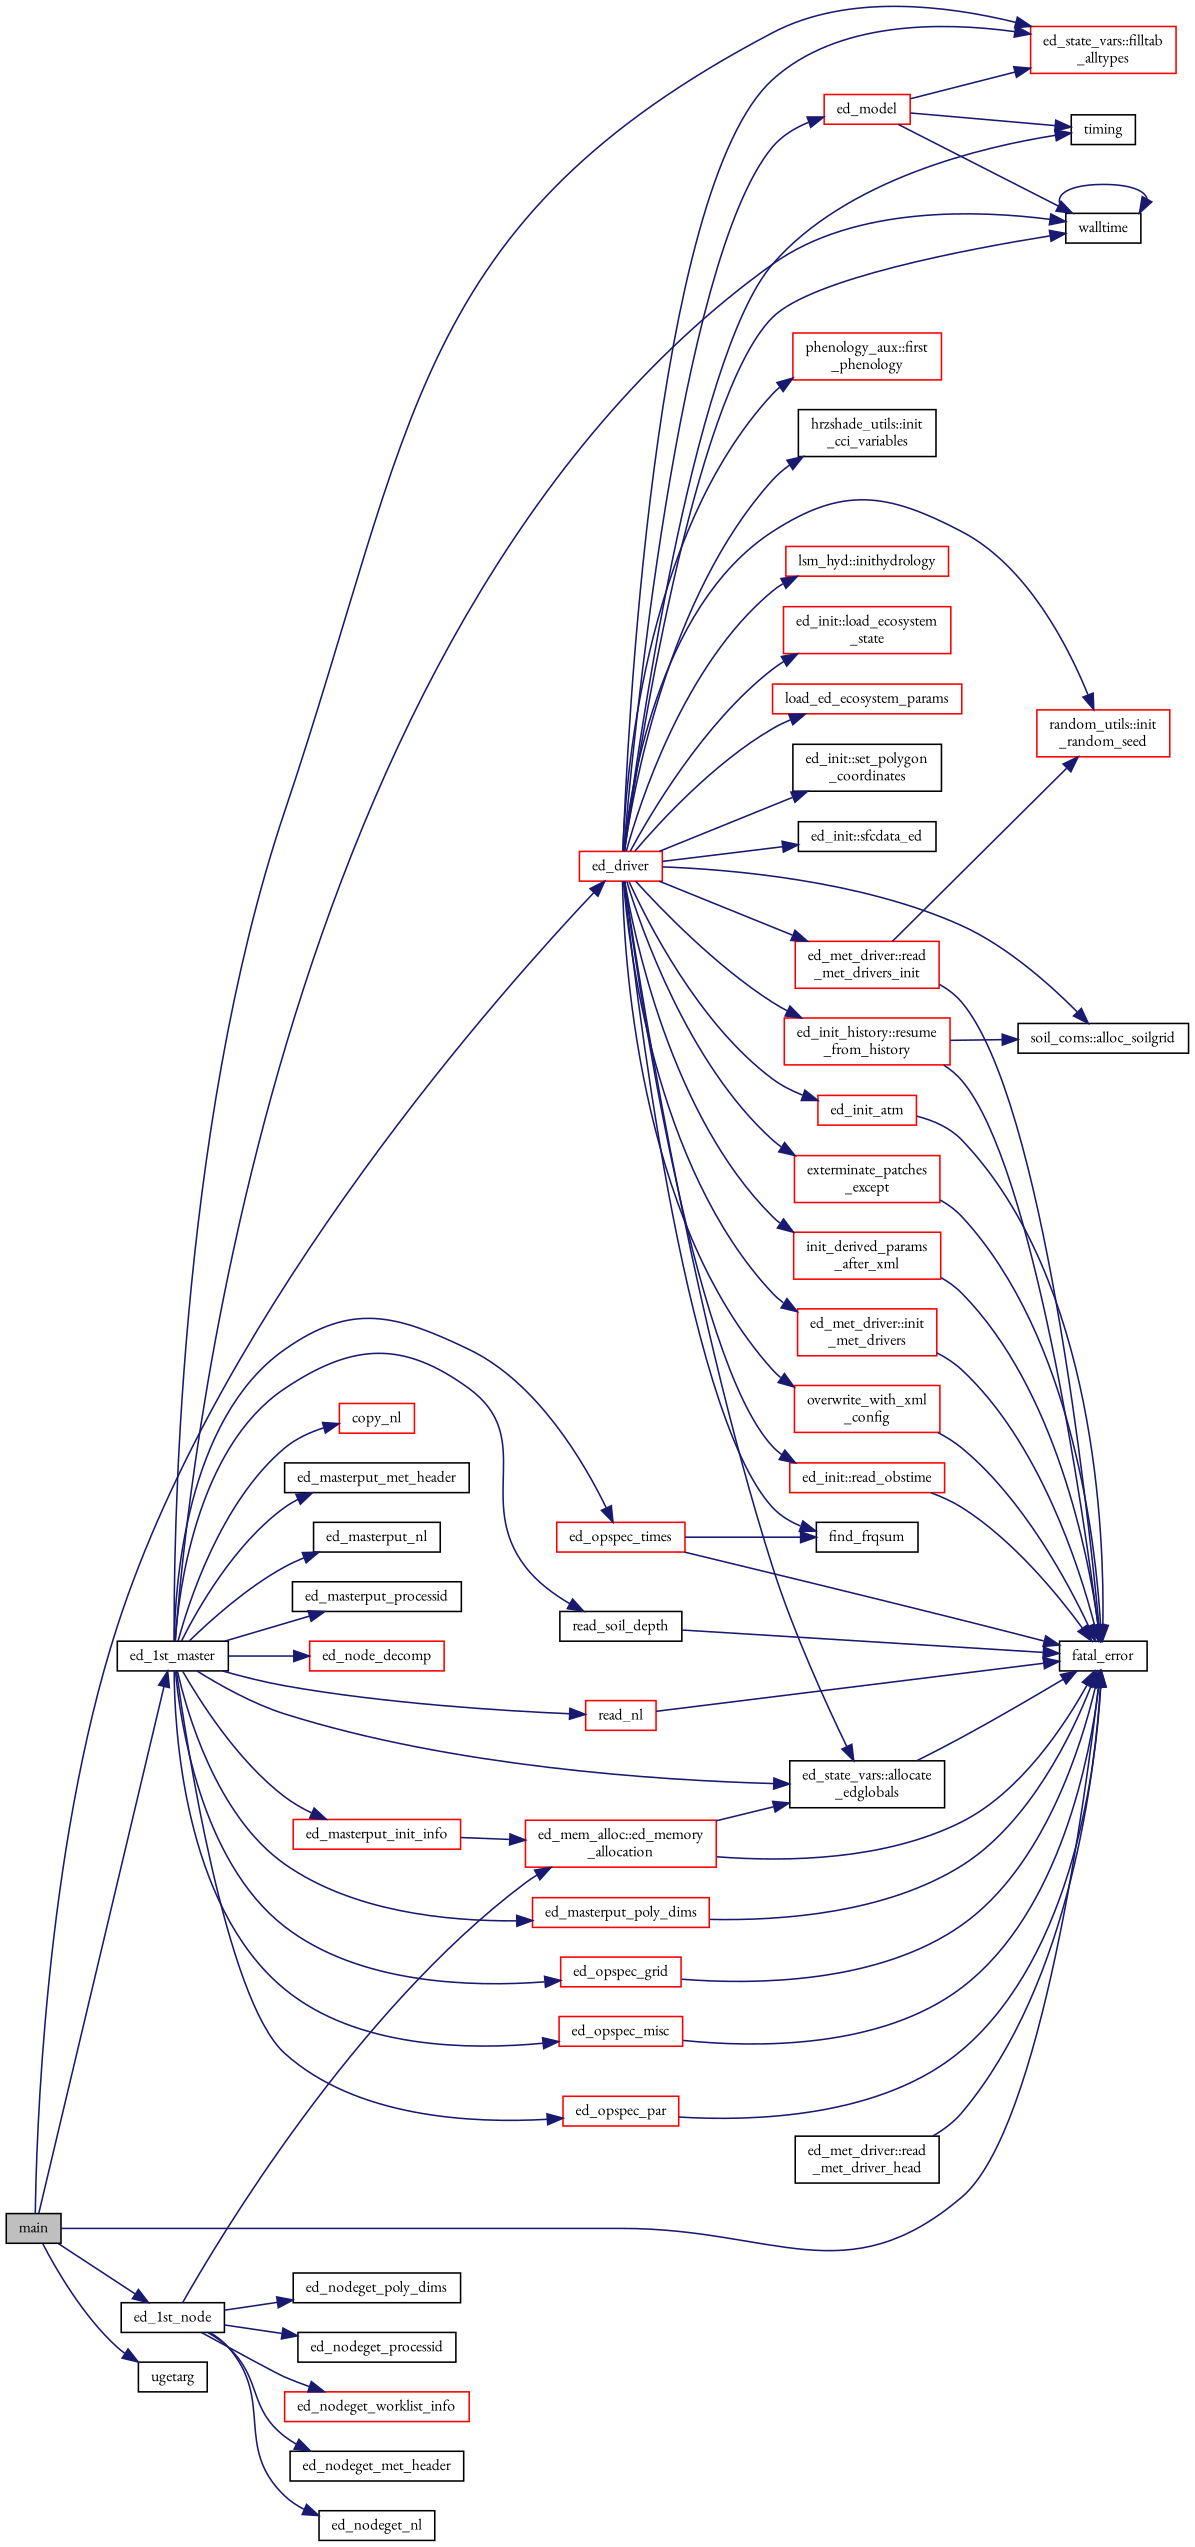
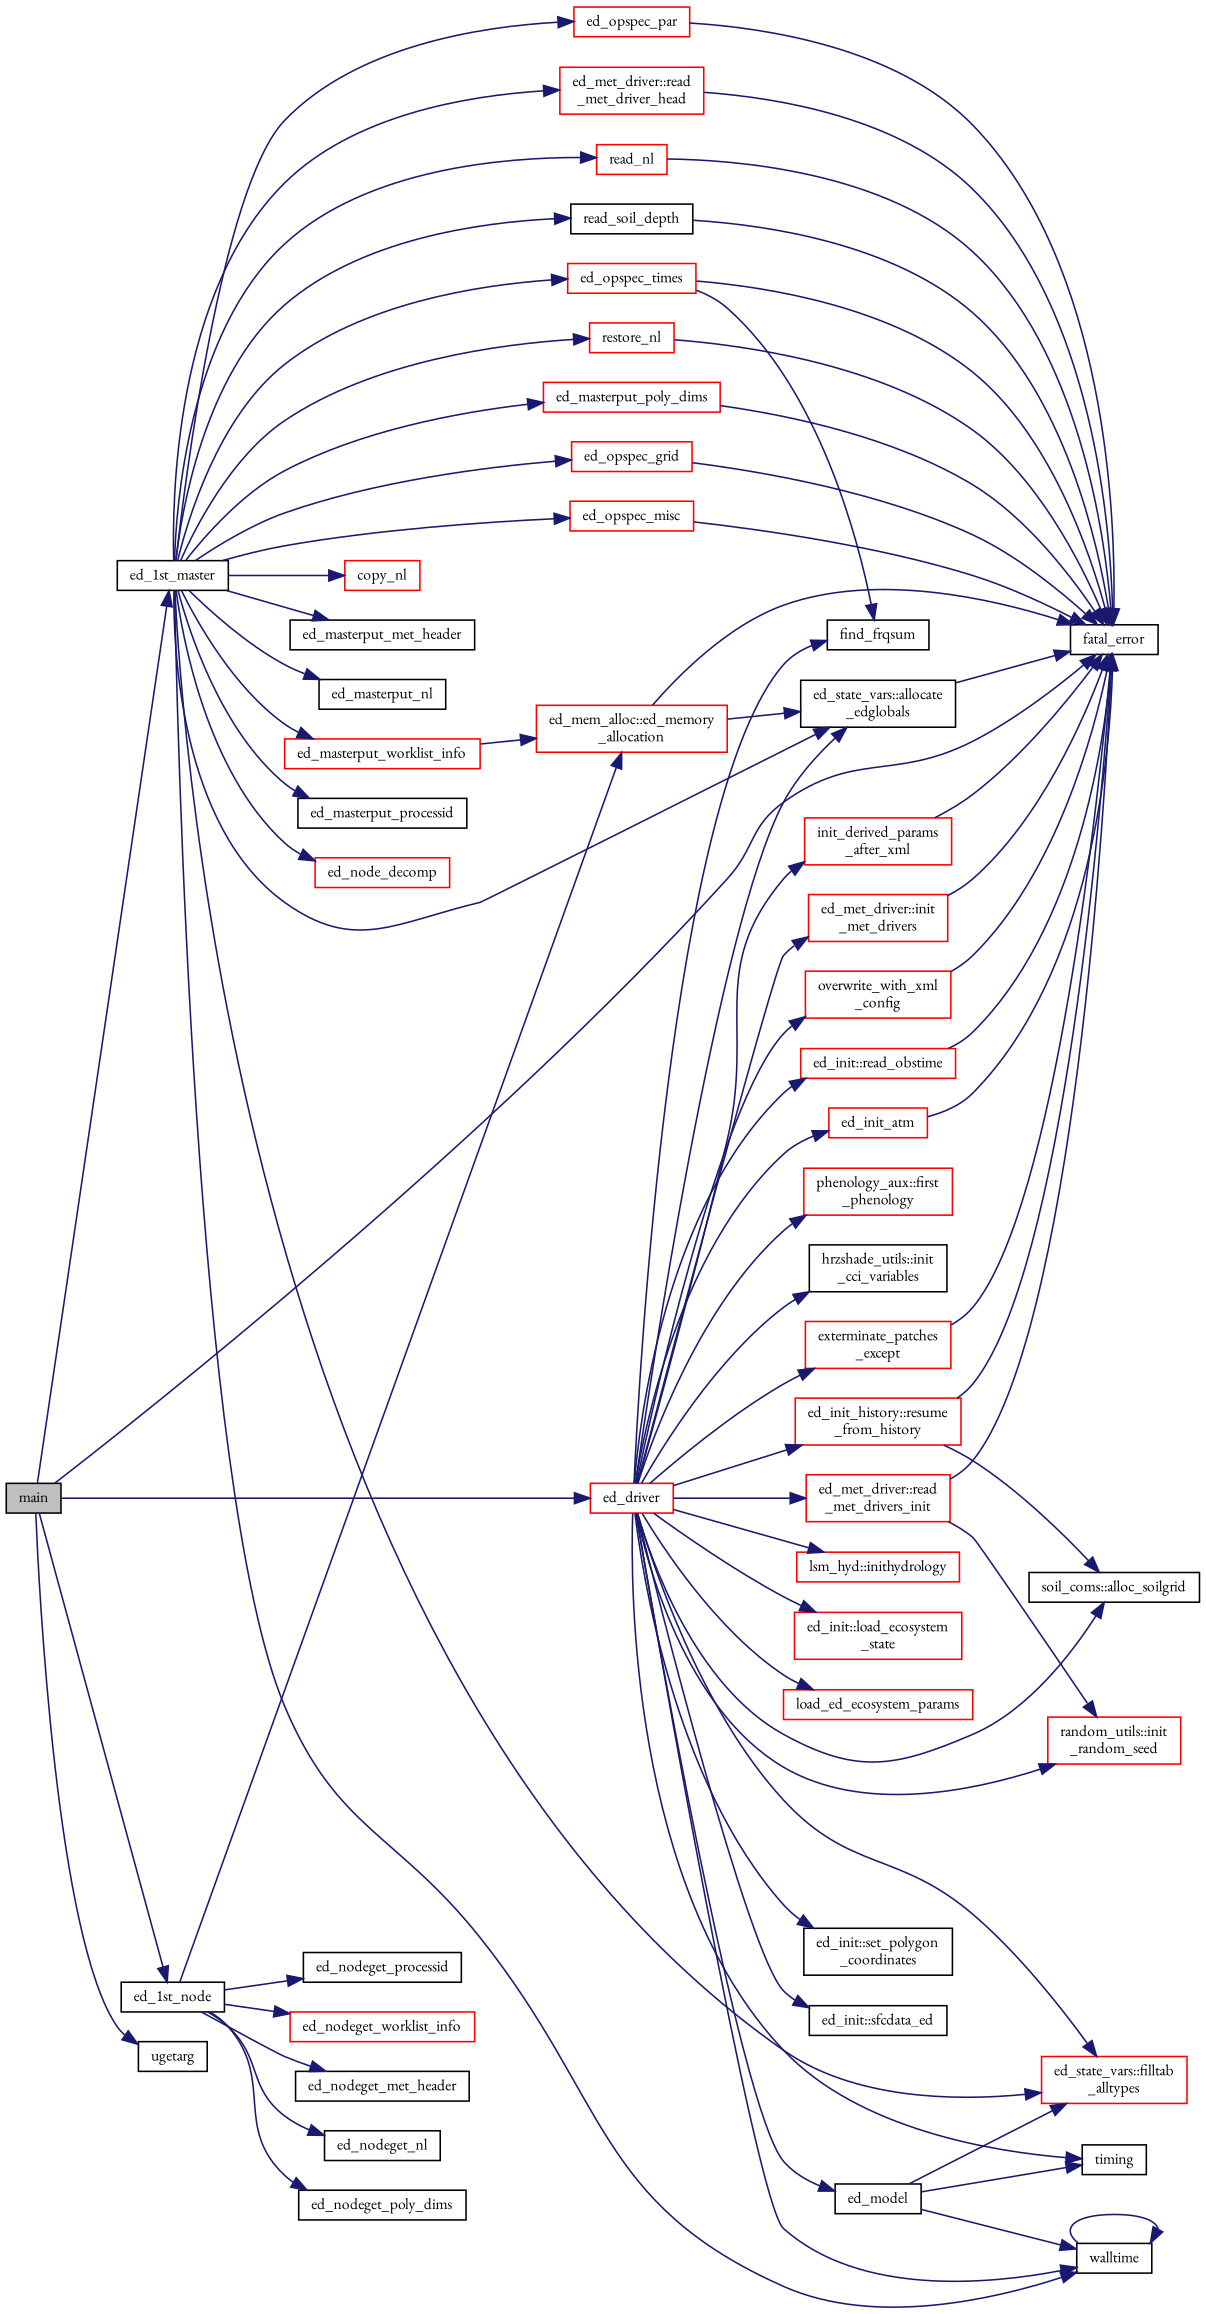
(867, 109) -> (878, 2199)
none -> (246, 231)
none -> (632, 338)
(377, 1834) -> (382, 754)
(867, 2160) -> (632, 91)
